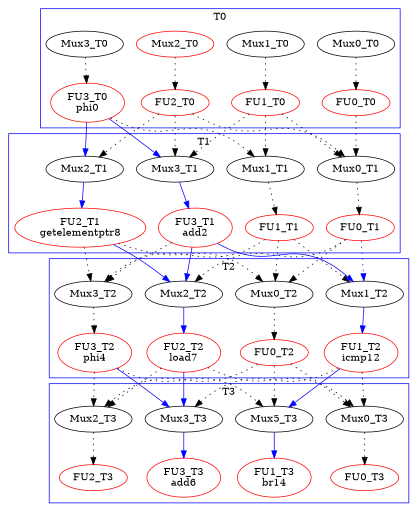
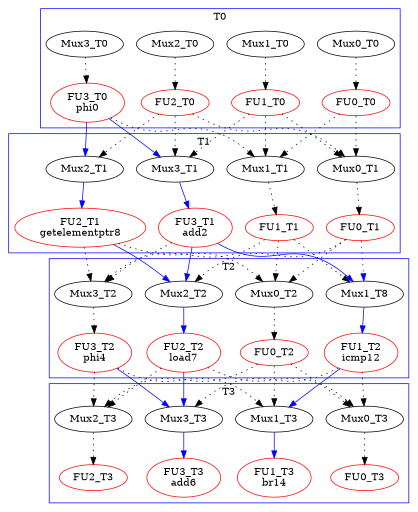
(175, 44) -> (175, 44)
none -> (305, 138)
(365, 294) -> (365, 294)
(274, 419) -> (274, 419)
